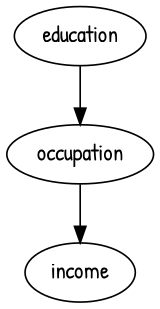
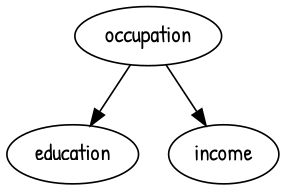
(80, 87) -> (115, 88)
